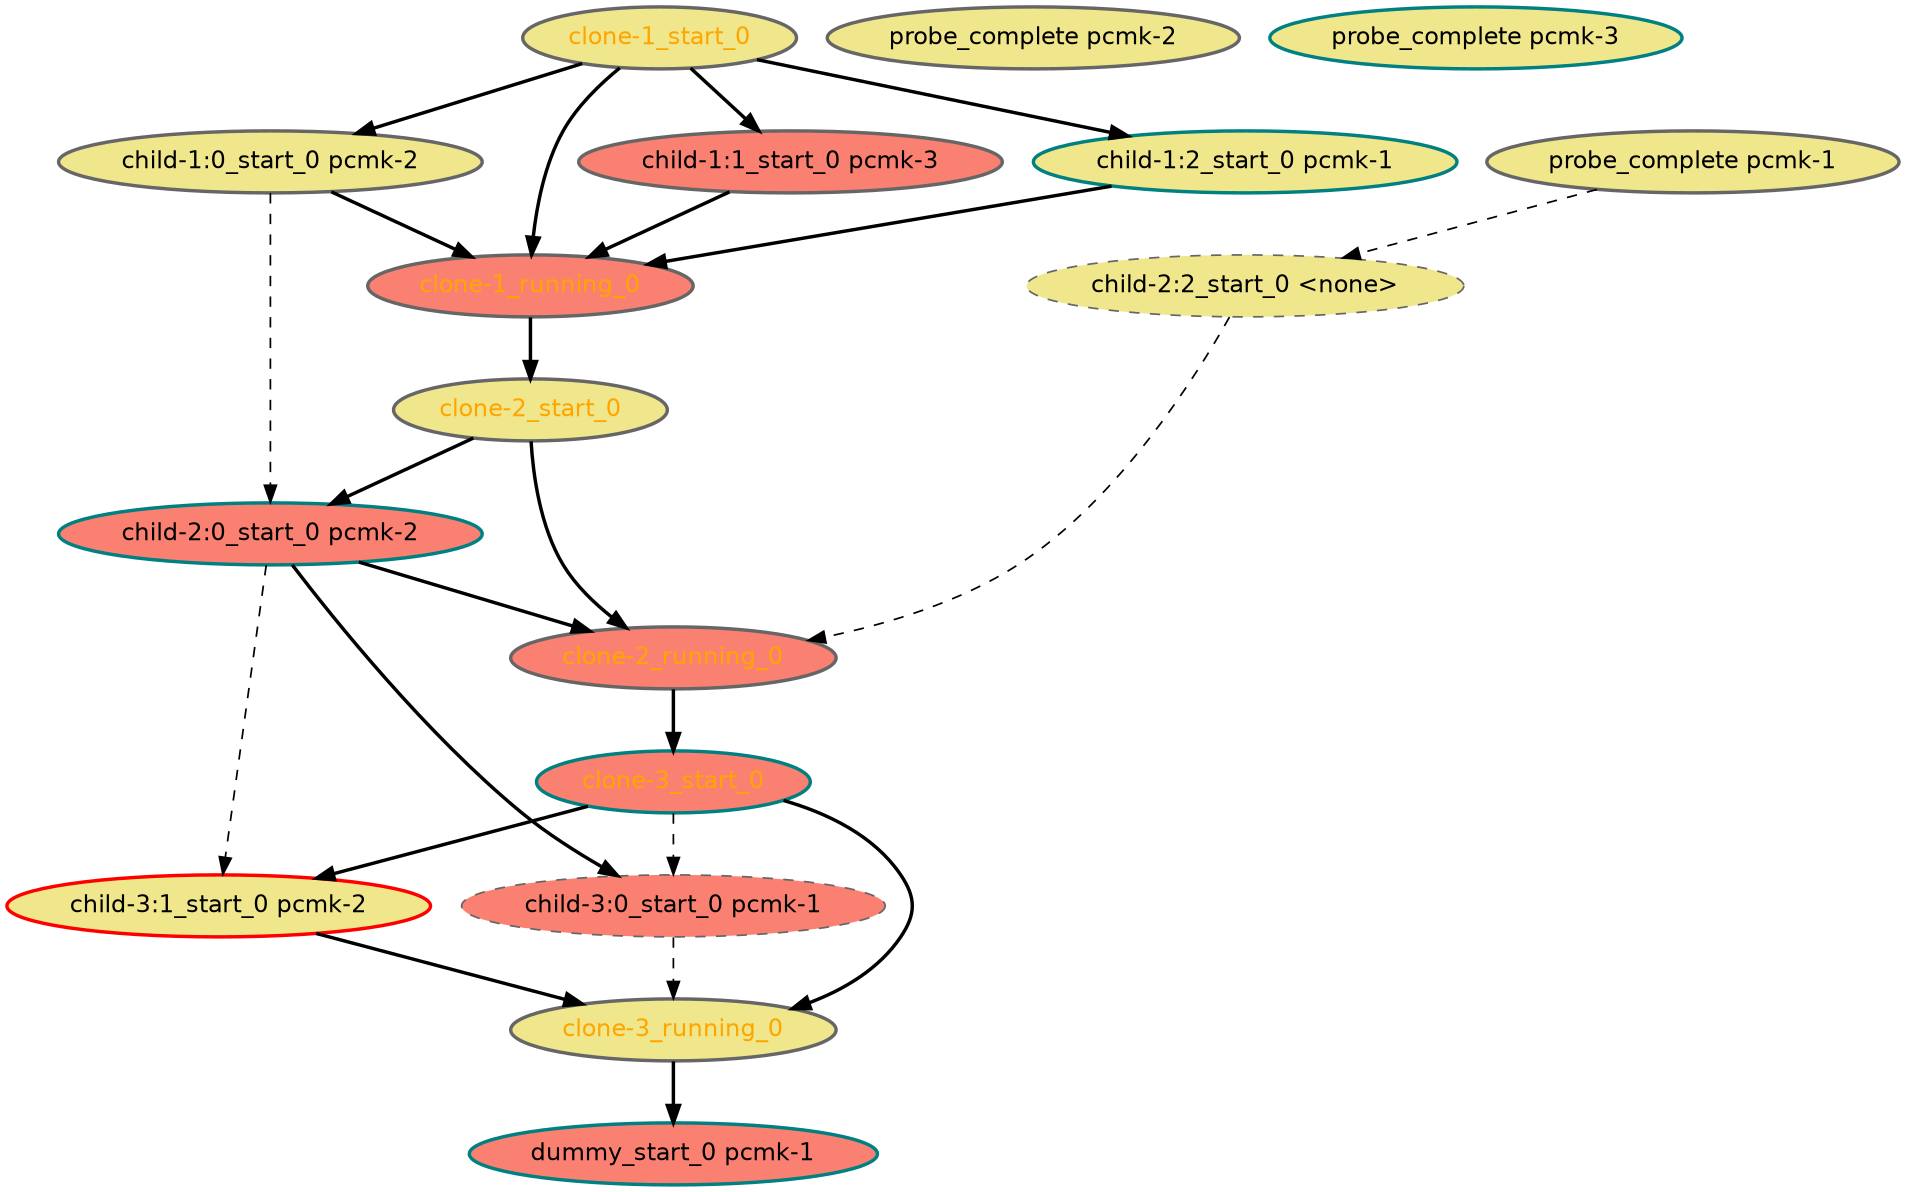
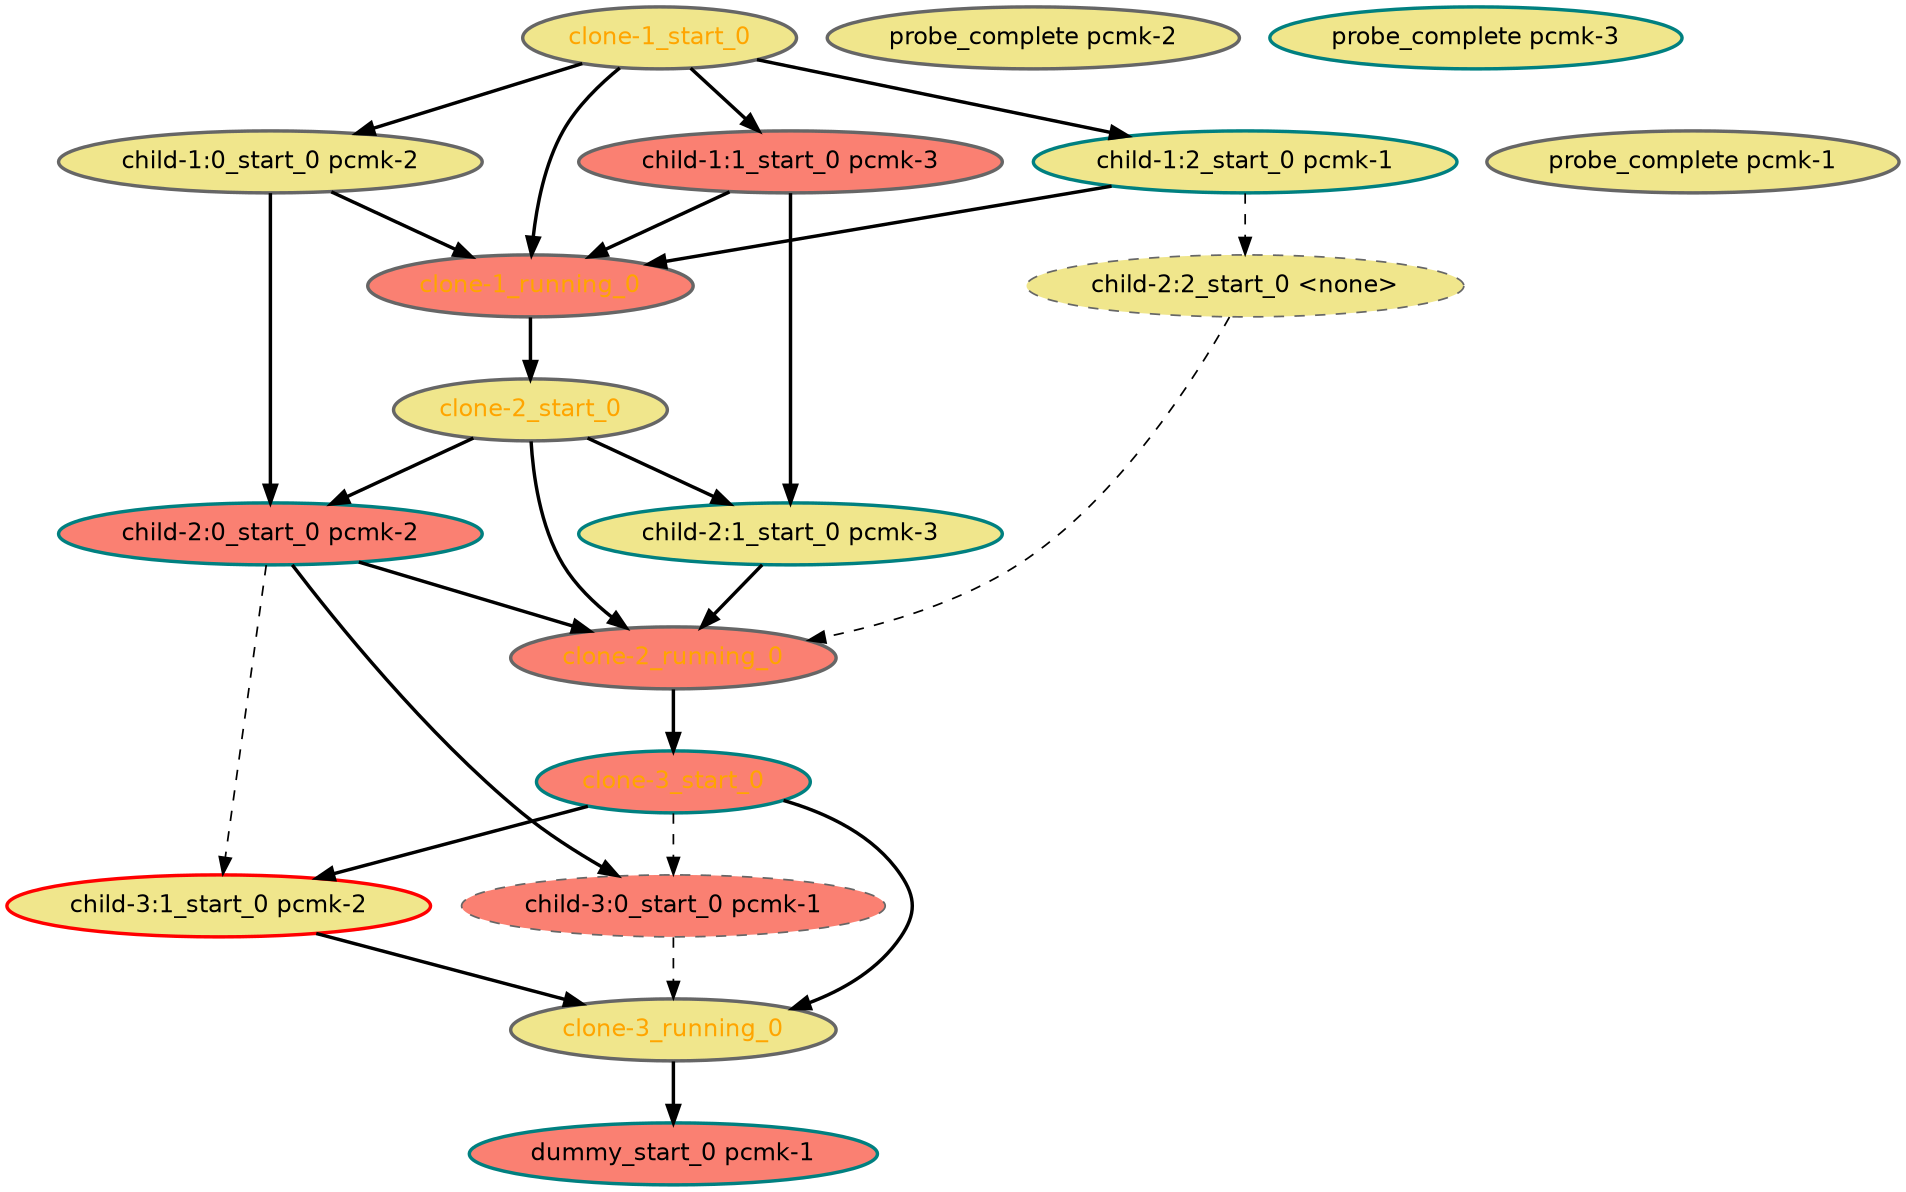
(1478, 221) -> (1245, 215)
(270, 339) -> (270, 339)
none -> (790, 534)
